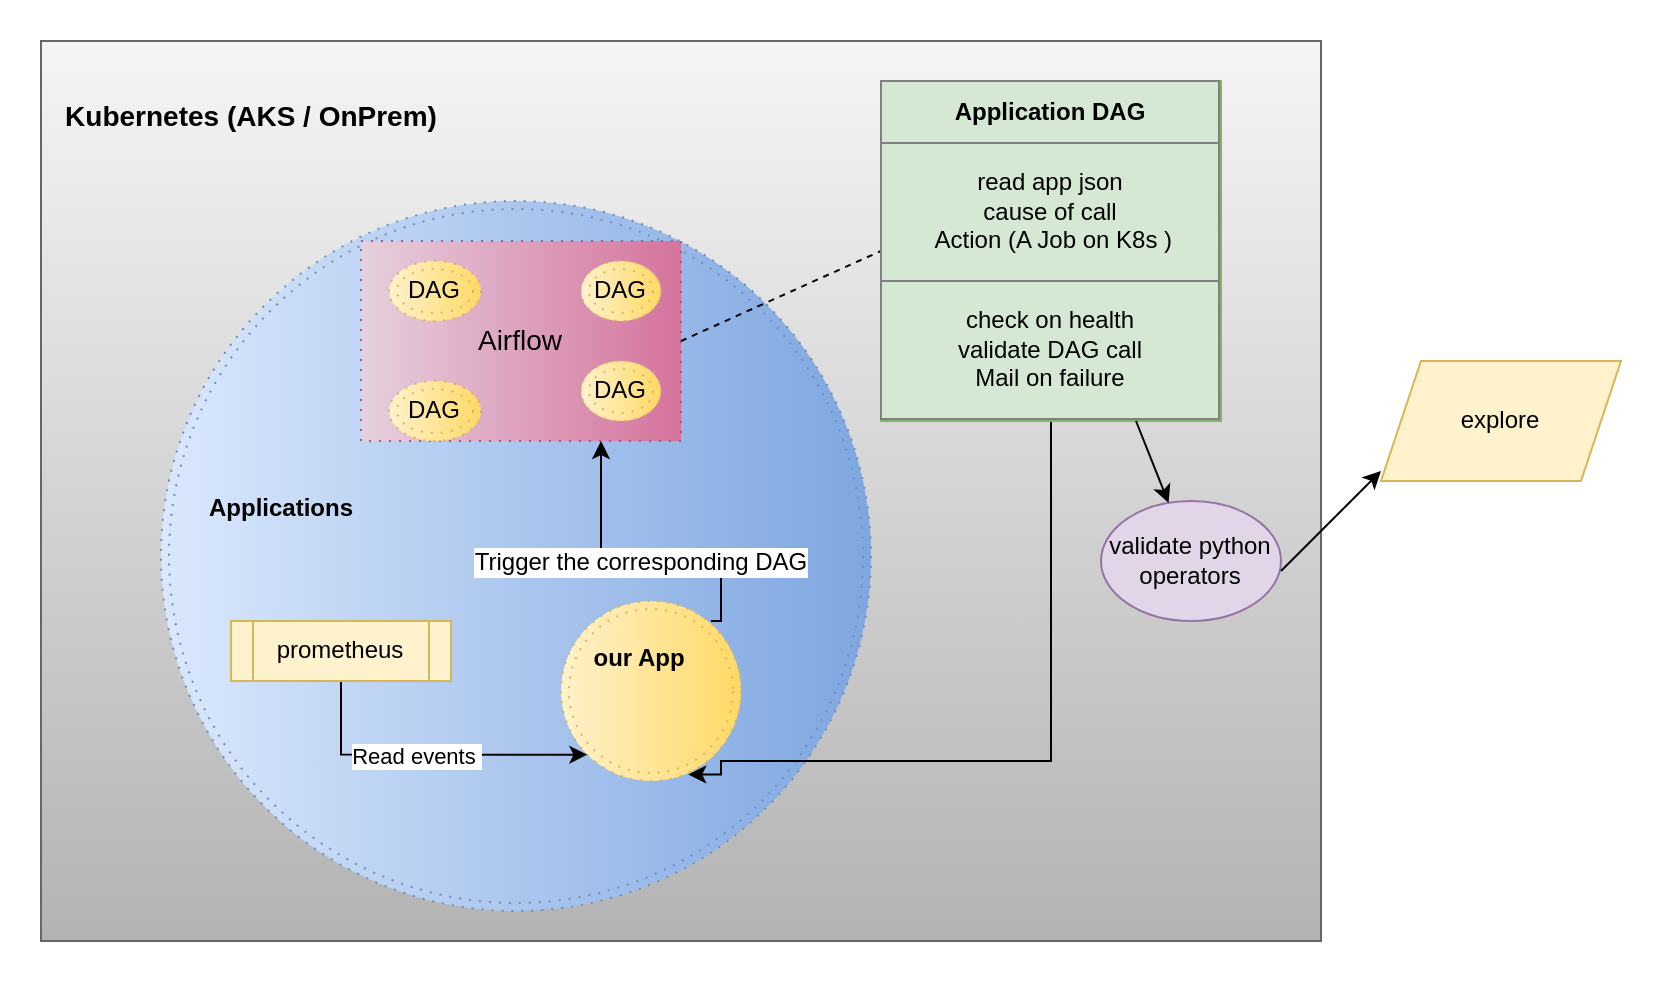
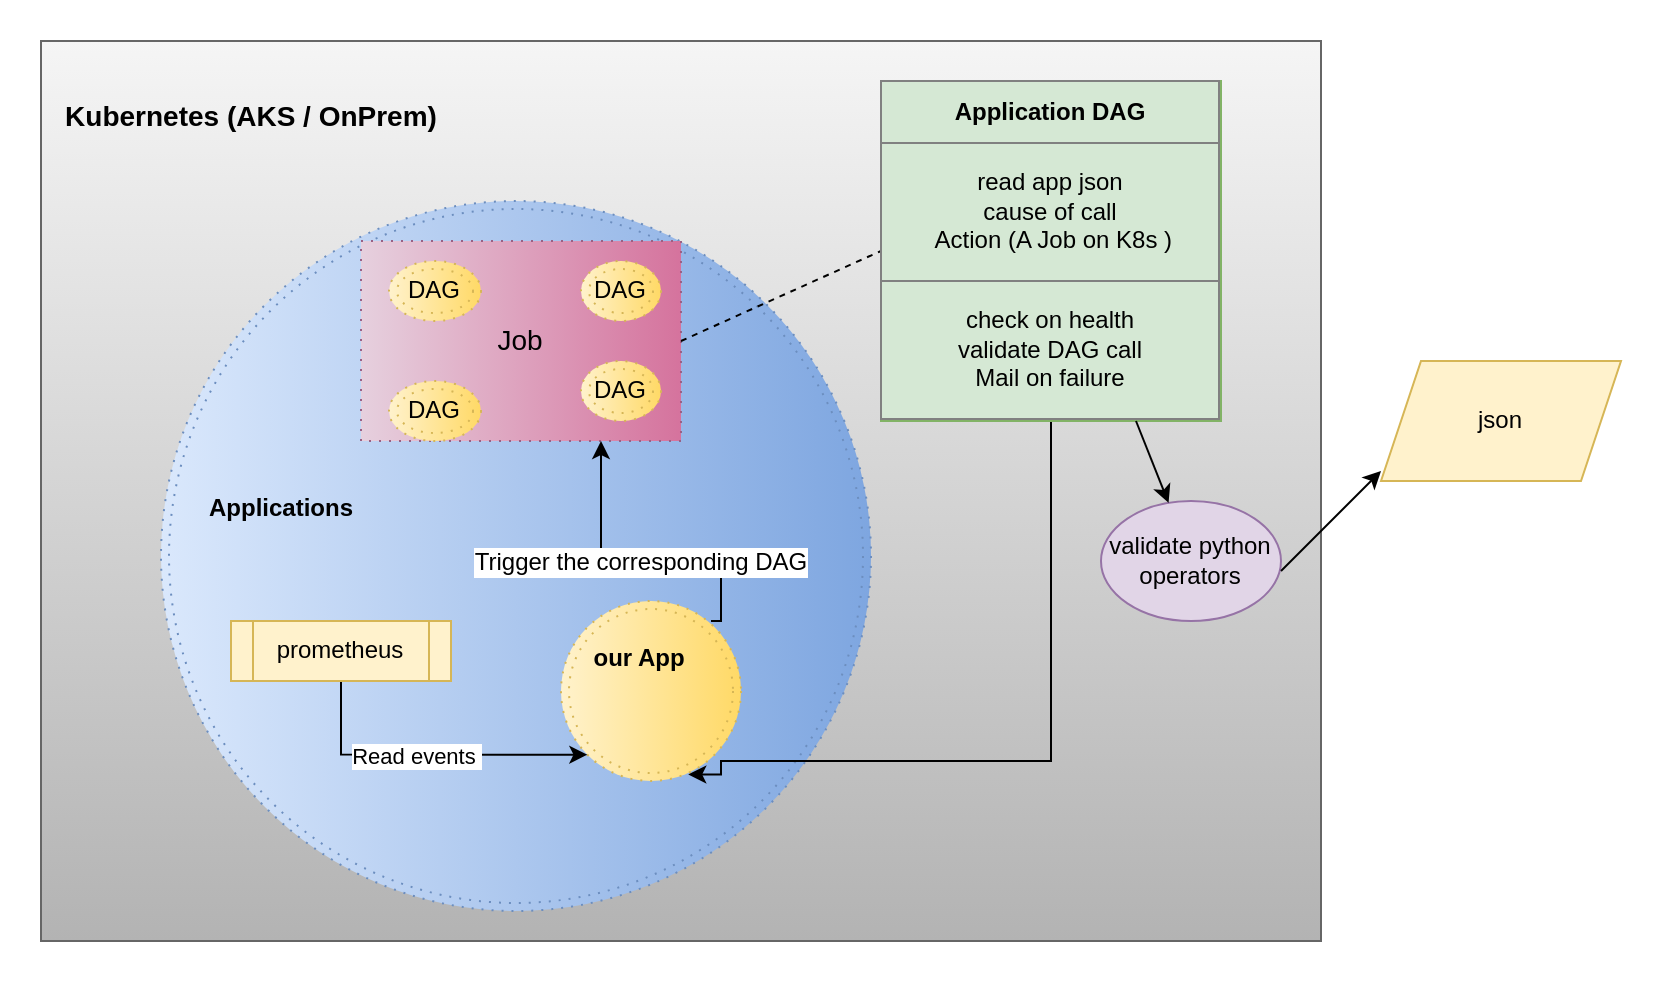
(521, 341) -> (521, 341)
(1501, 421) -> (1501, 421)
